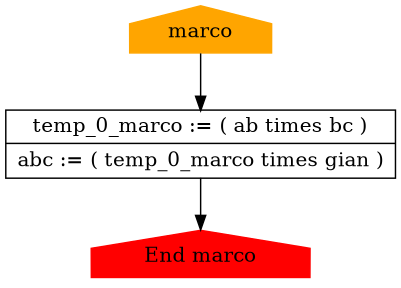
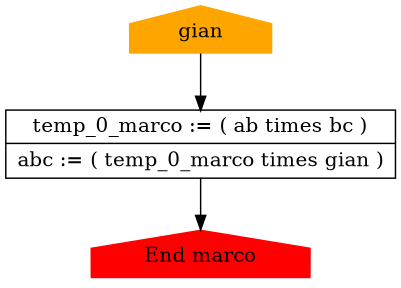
(201, 32) -> (201, 32)
